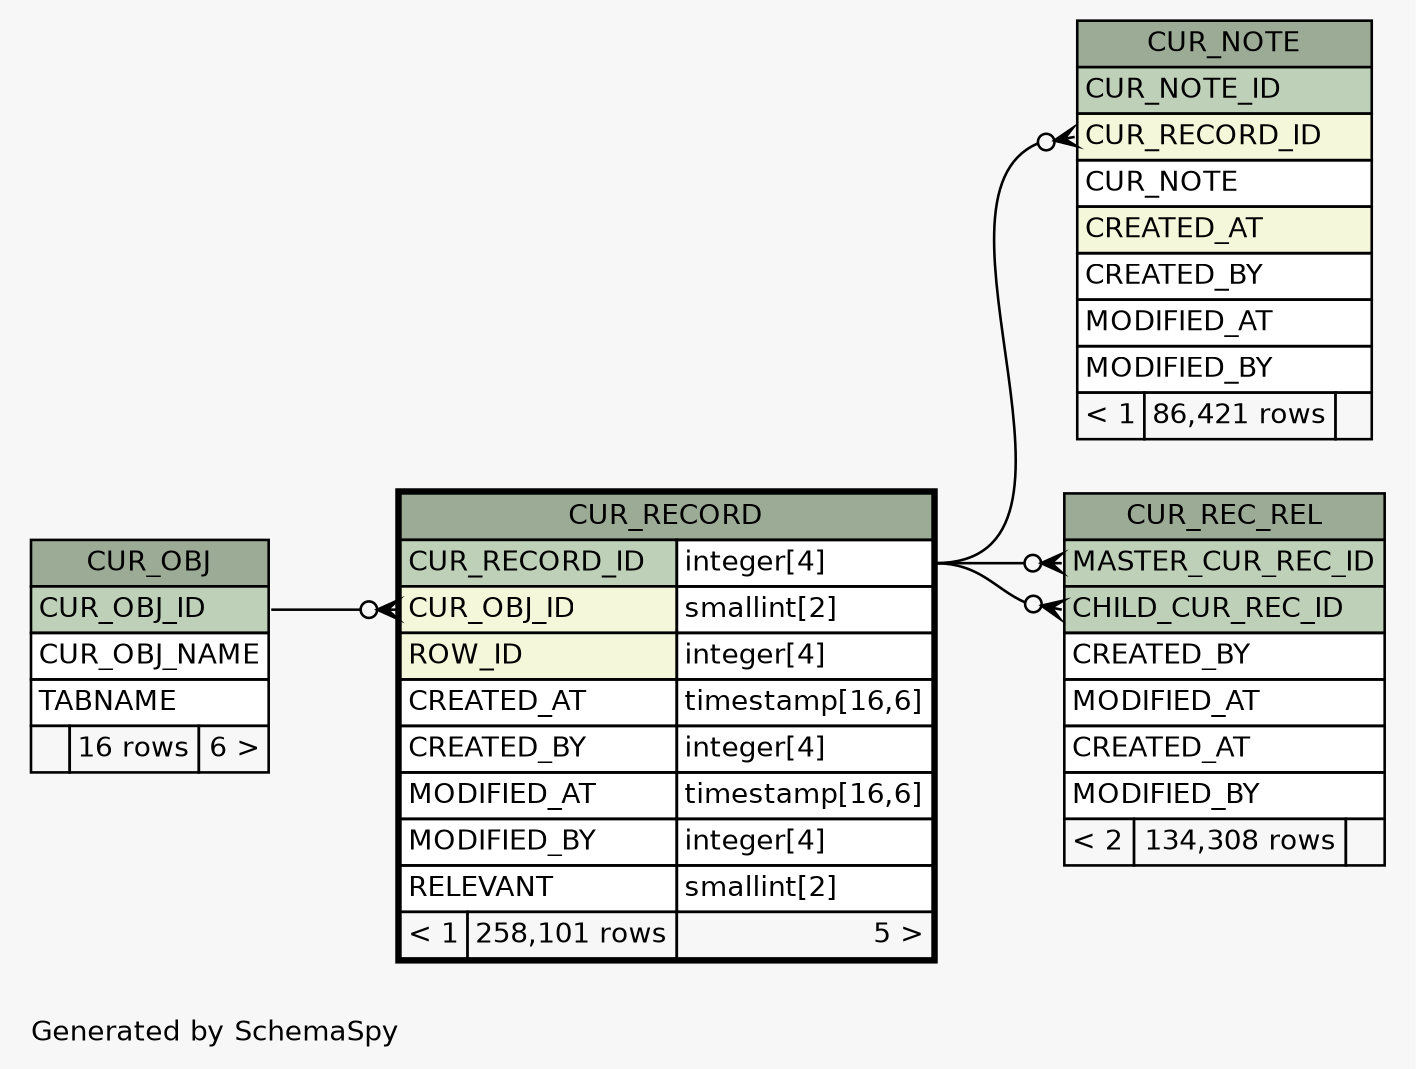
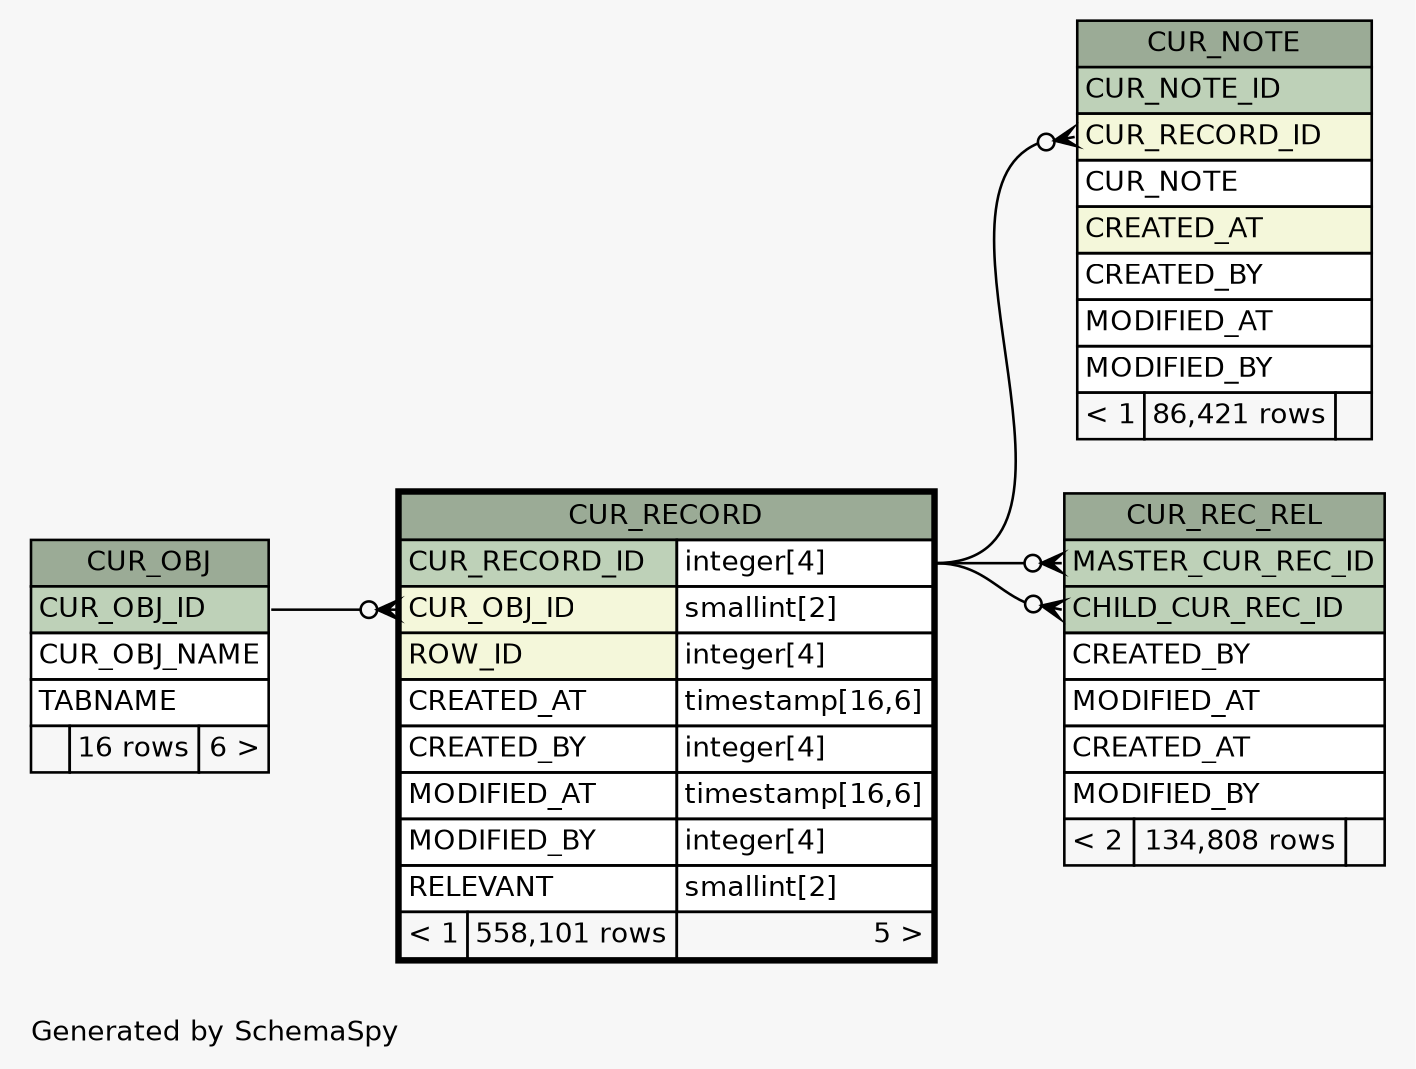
(1241, 841) -> (1241, 841)
(572, 934) -> (572, 934)
